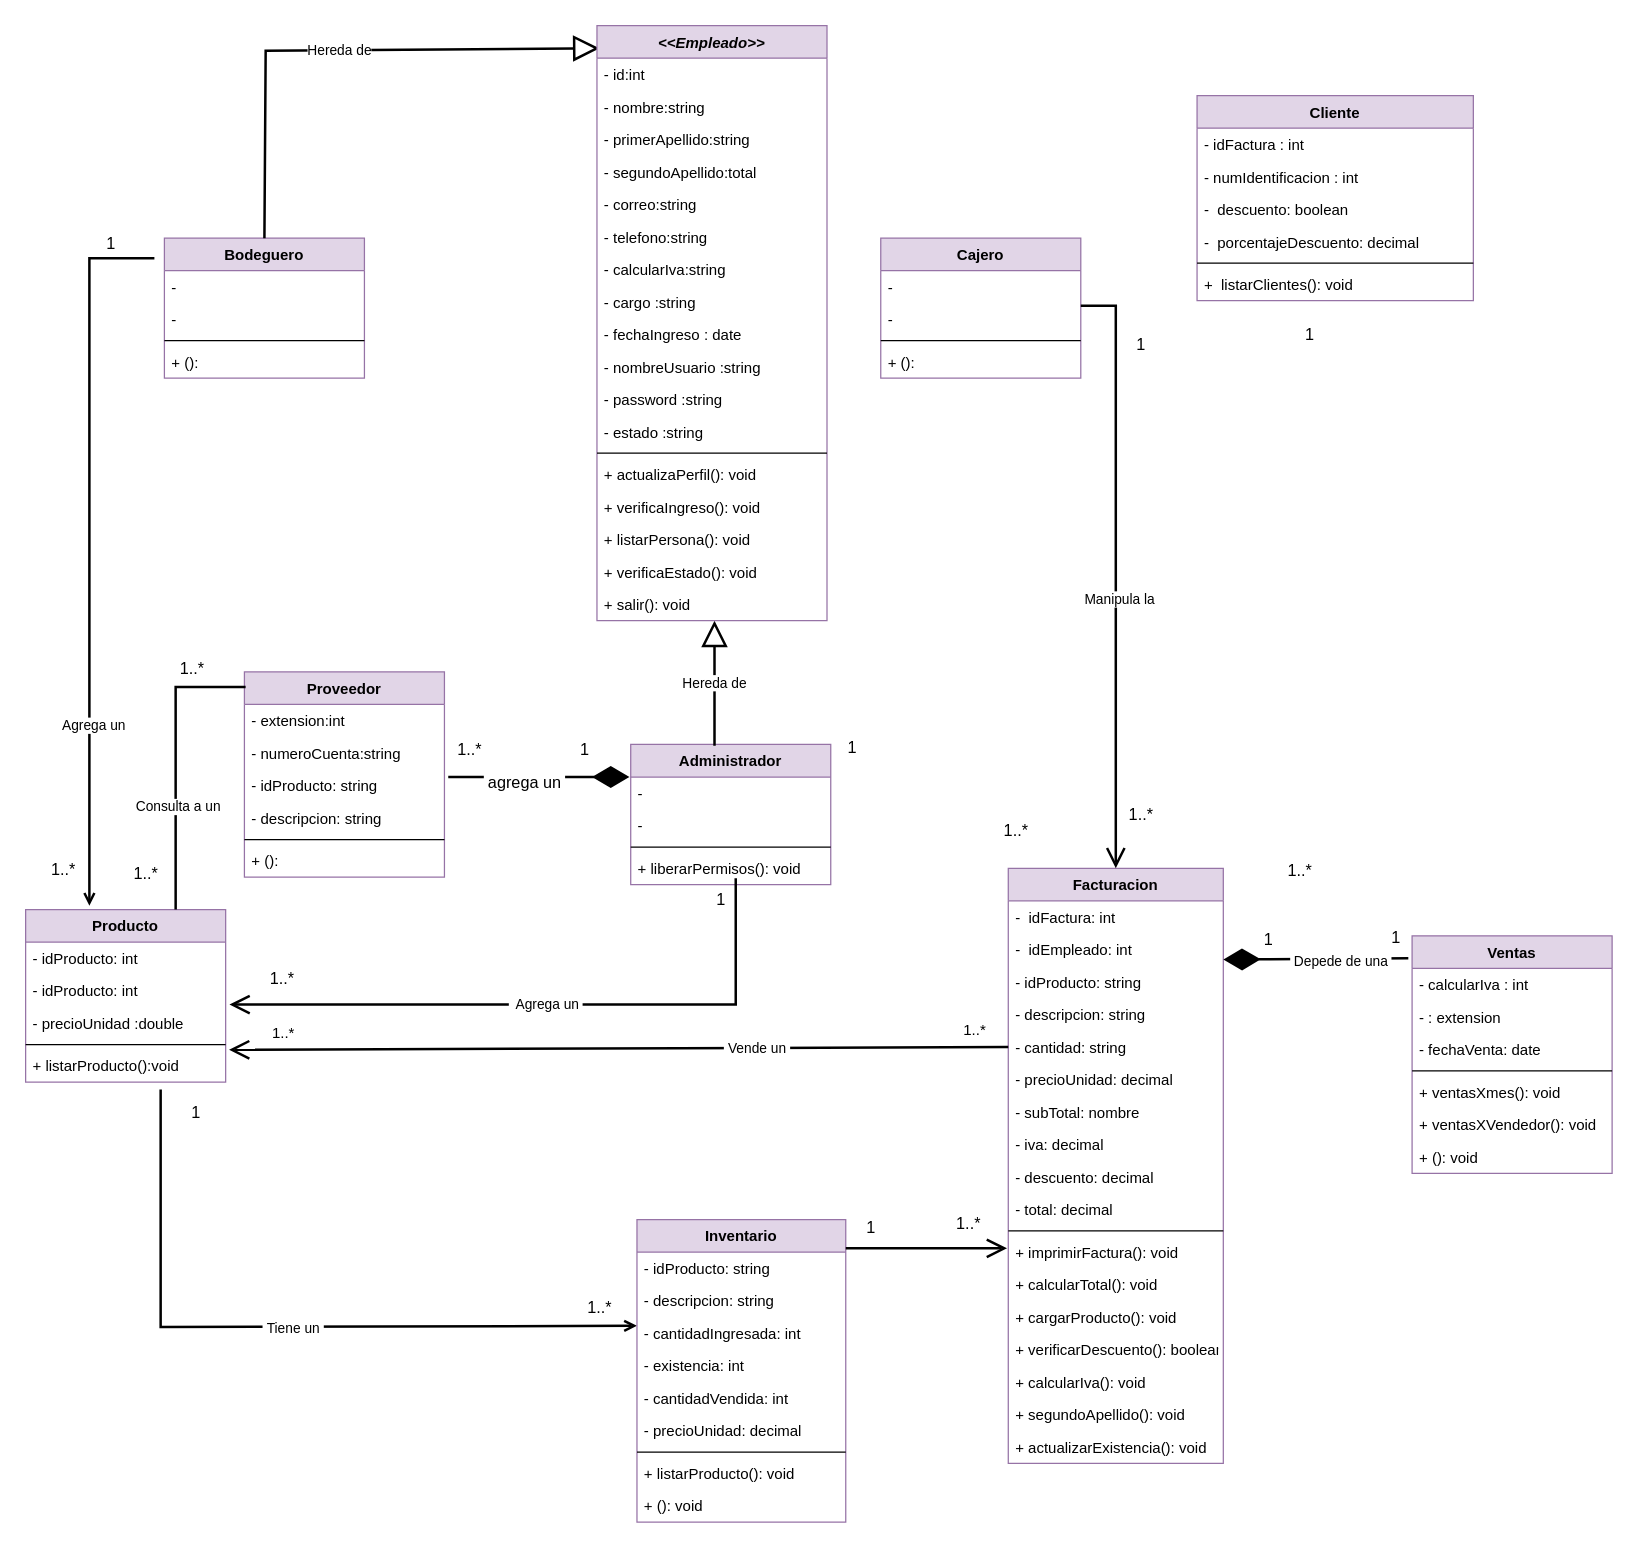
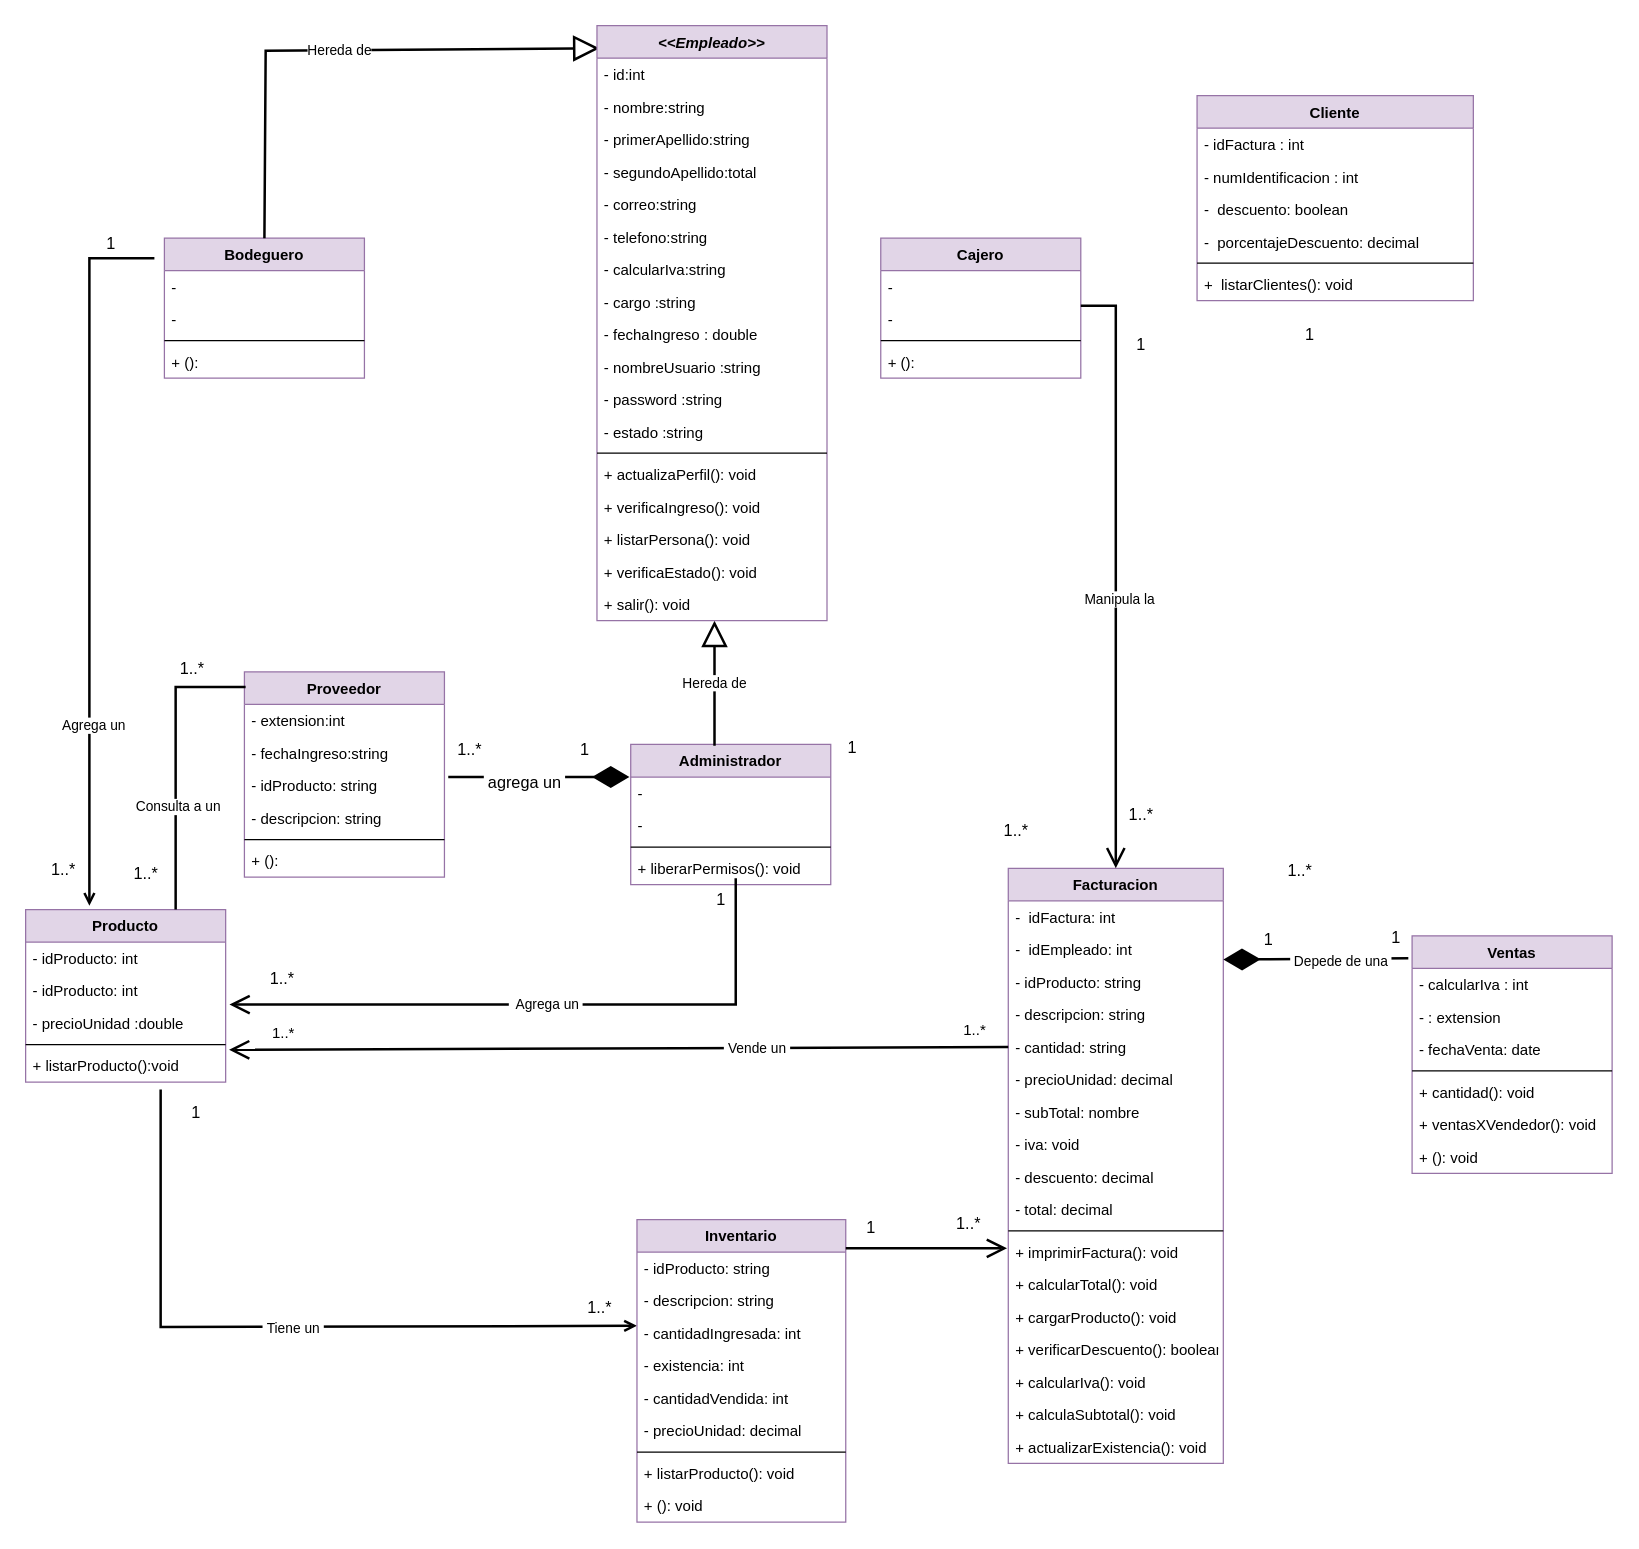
(684, 335) -> (691, 335)
(334, 754) -> (334, 754)
(1495, 1093) -> (1485, 1093)
(1062, 1145) -> (1051, 1145)
(1106, 1415) -> (1106, 1415)
